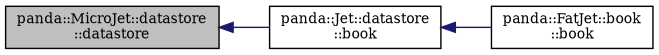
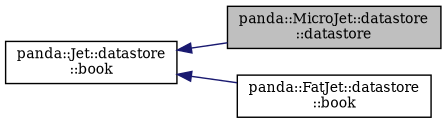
(251, 27) -> (210, 45)
(572, 27) -> (334, 96)
